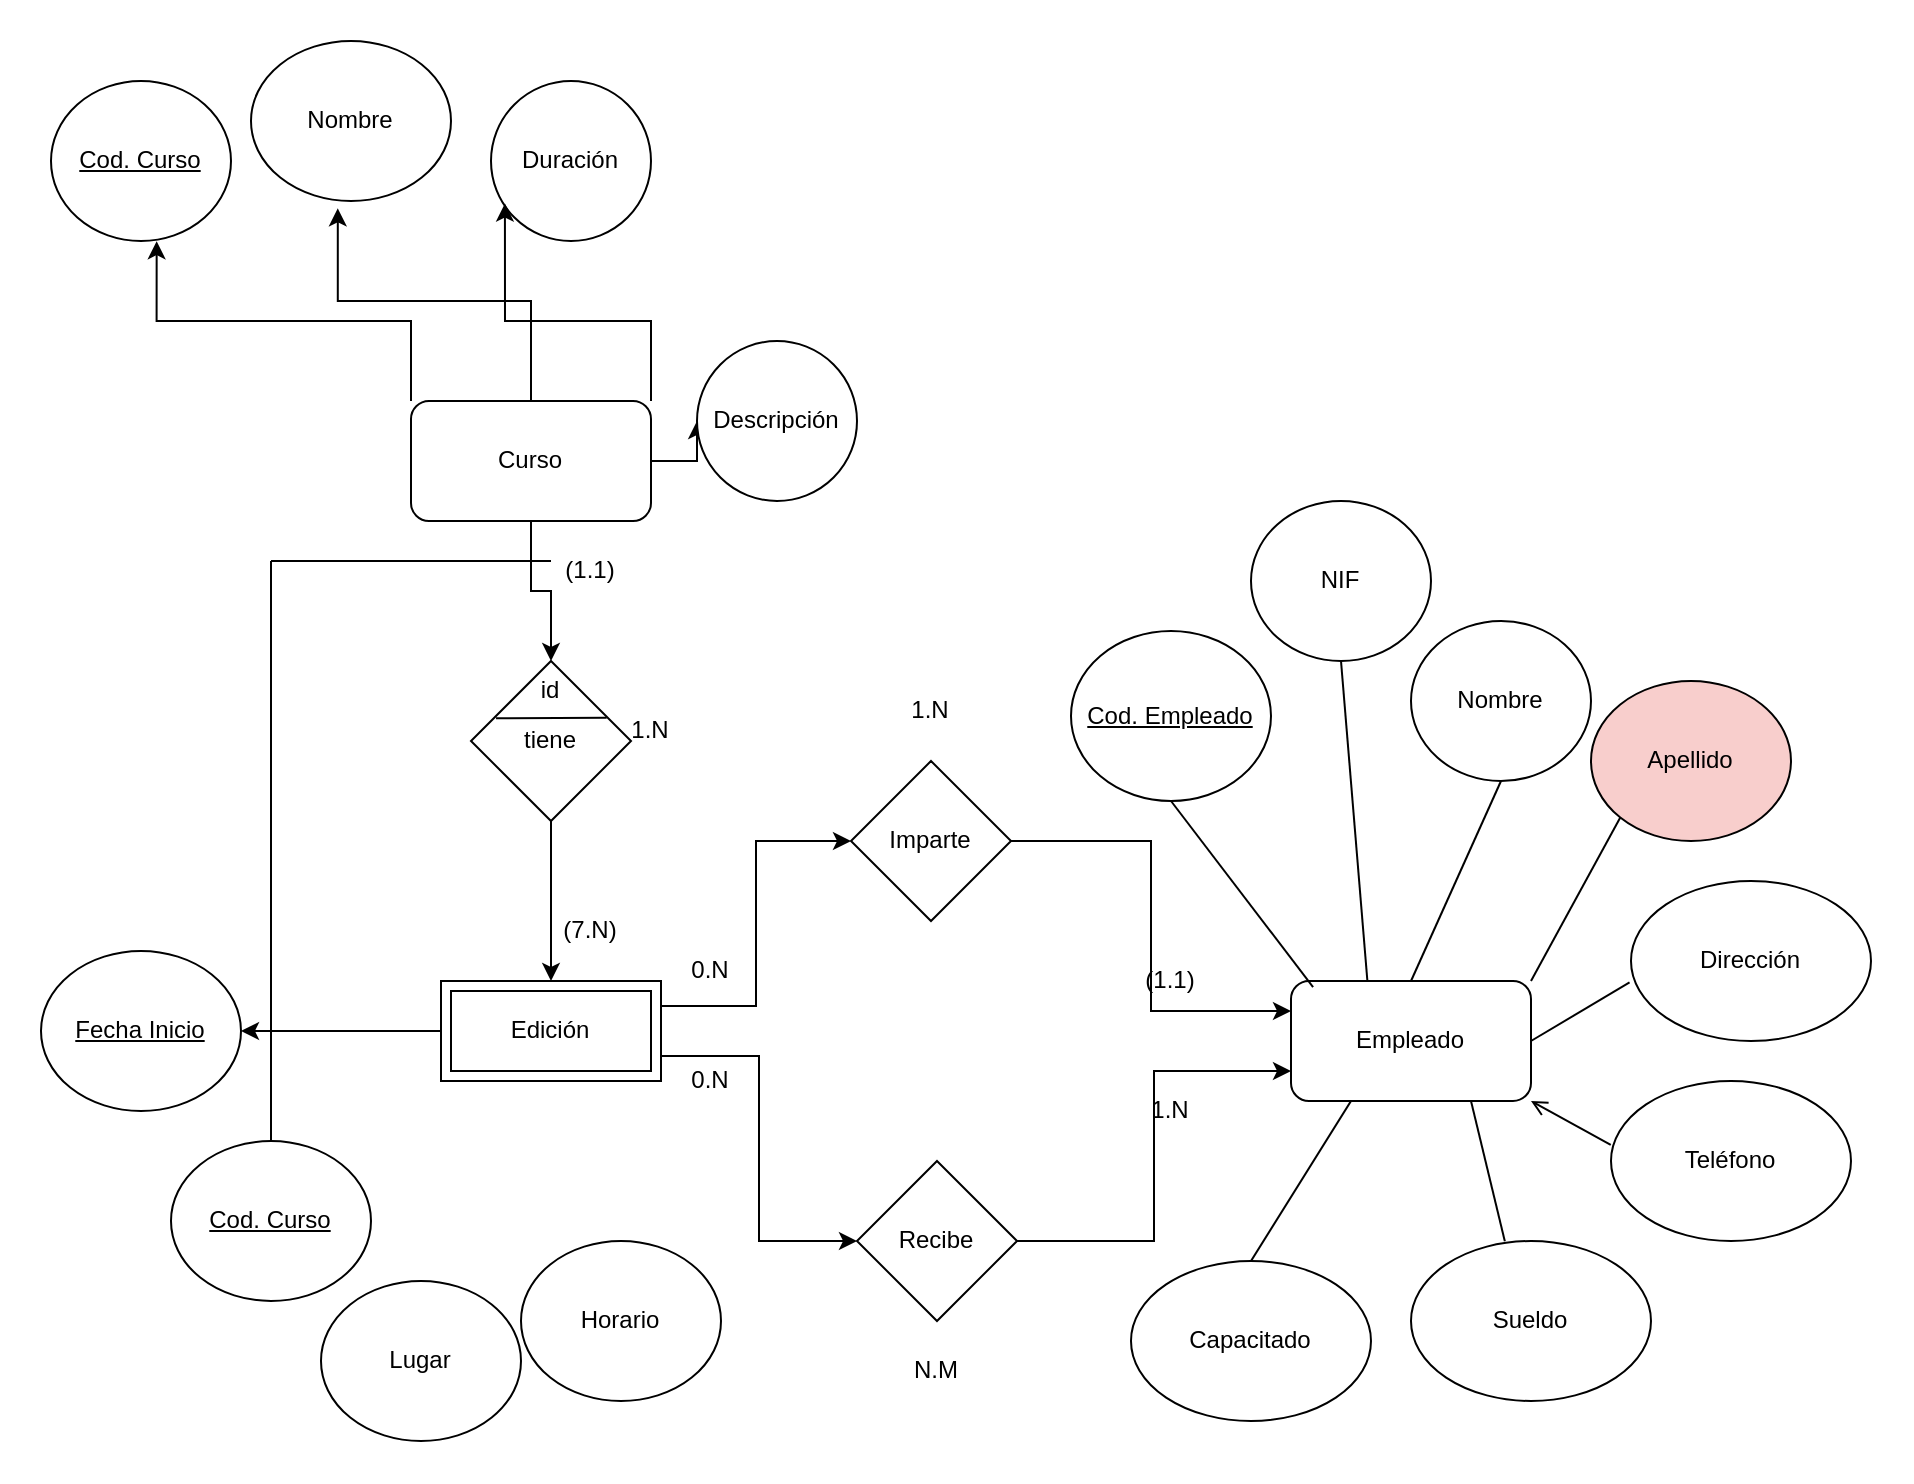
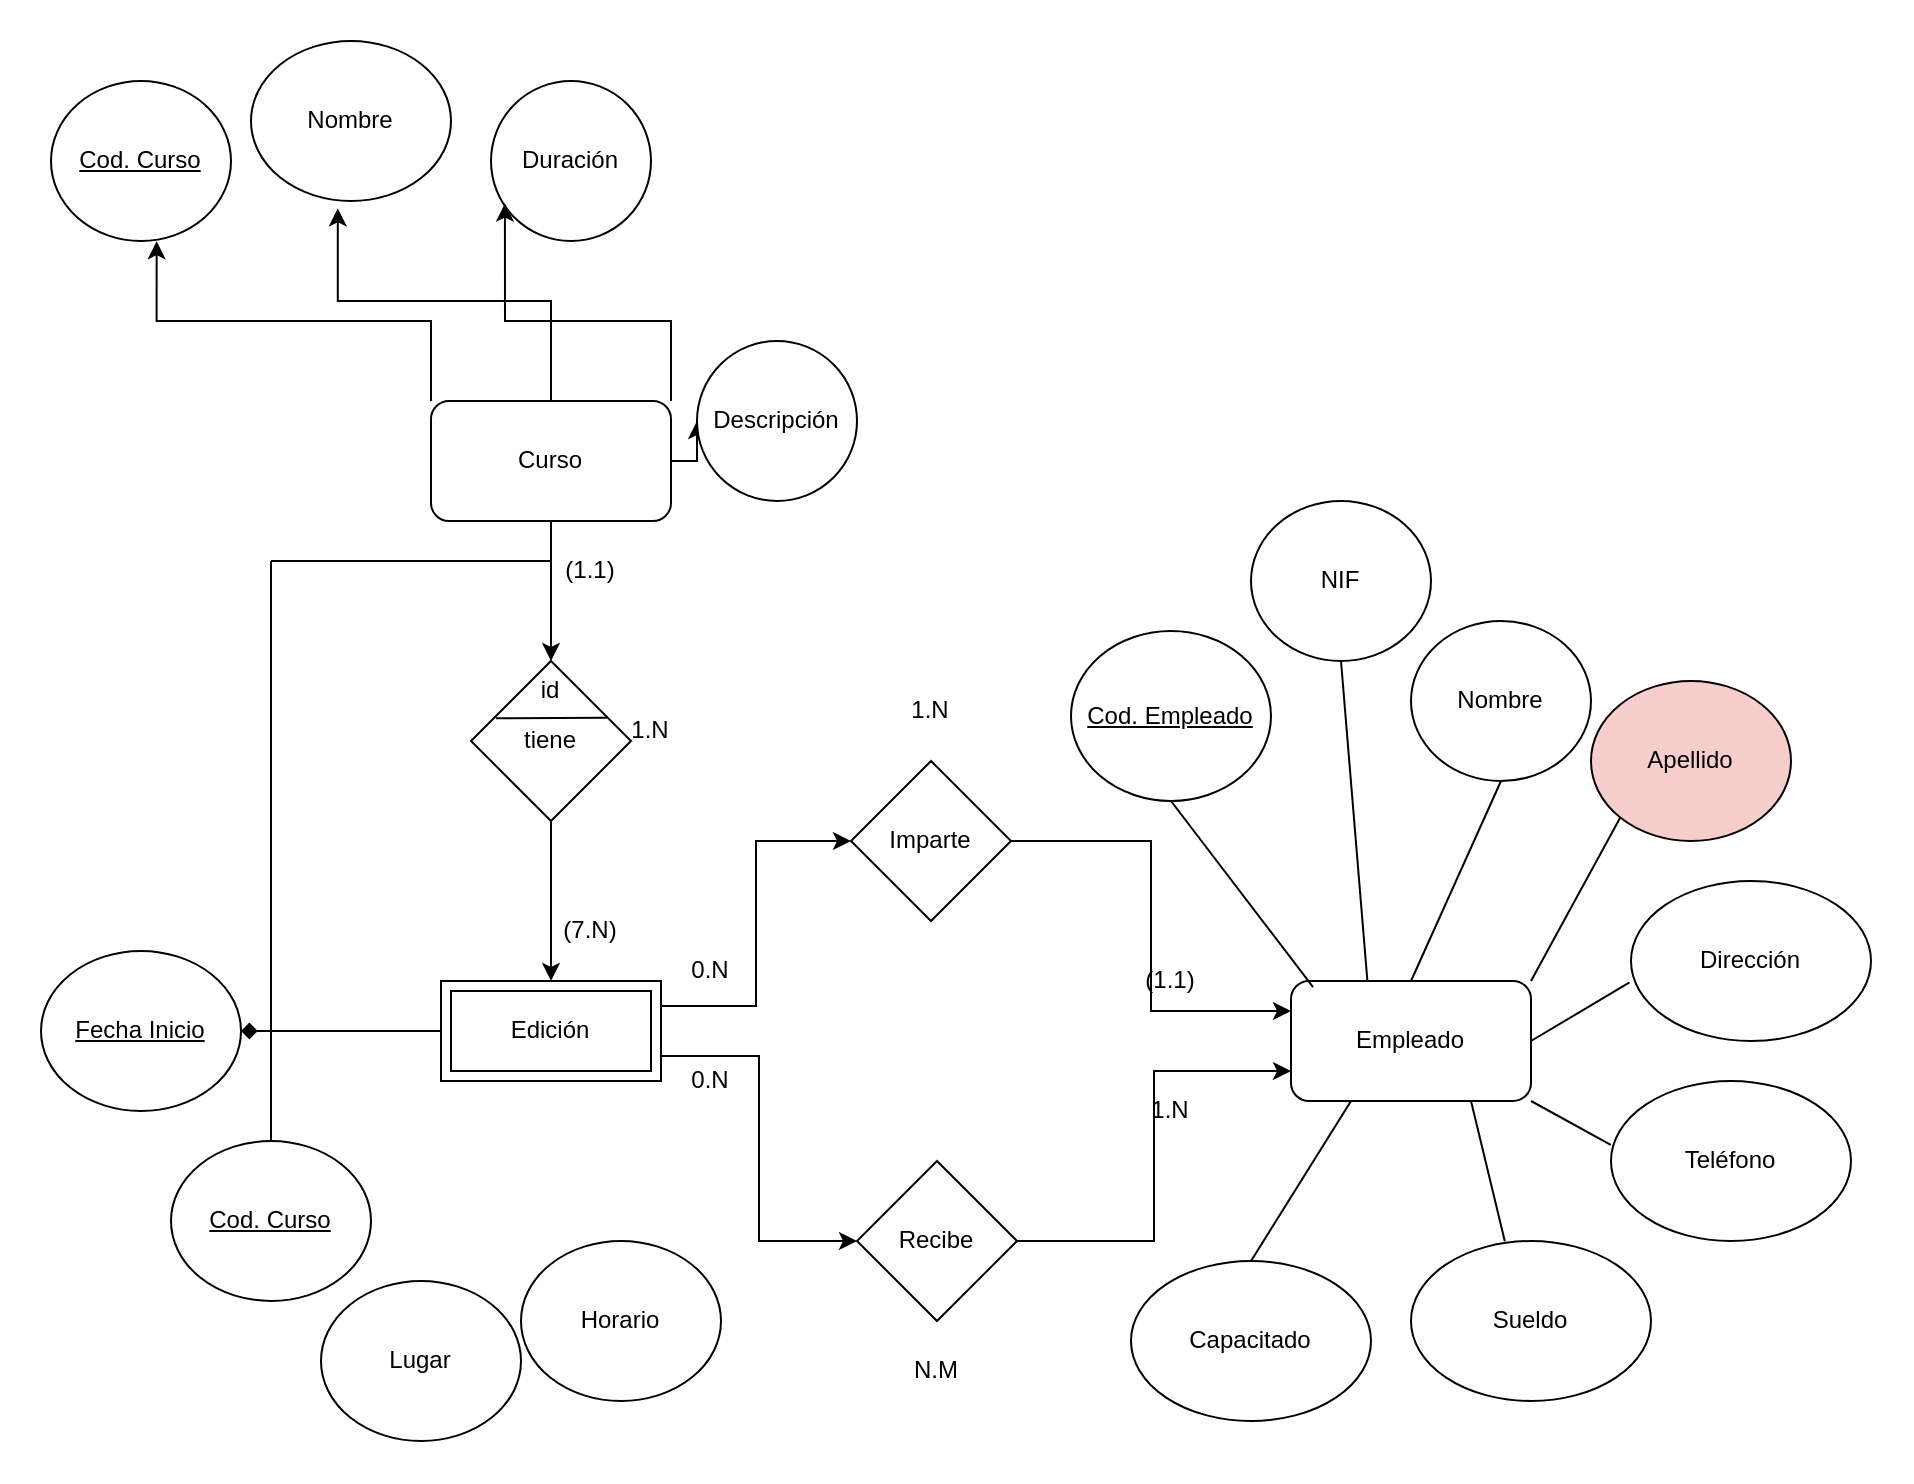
(531, 461) -> (551, 461)
(256, 1031) -> (257, 1031)
(1538, 1105) -> (1535, 1103)
